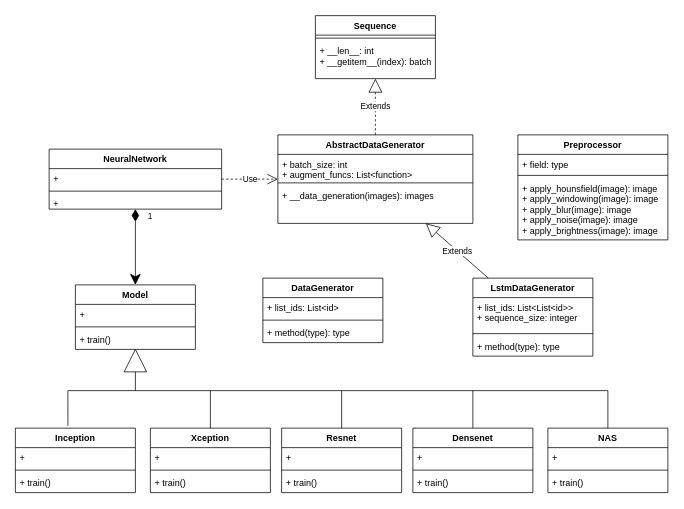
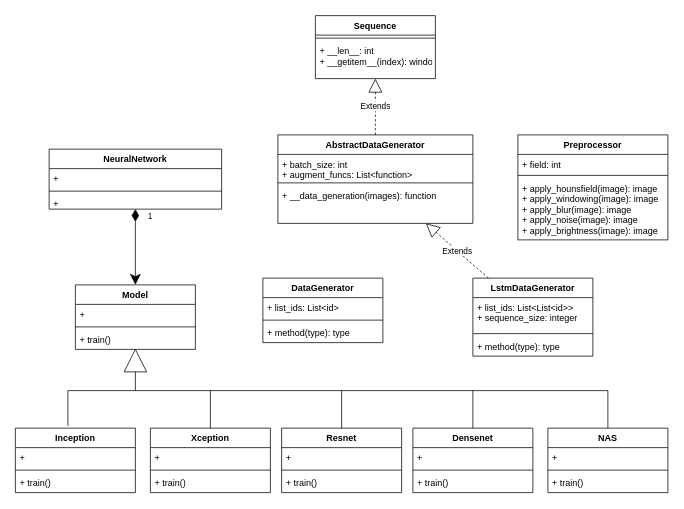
(349, 51) -> (349, 51)
(549, 164) -> (545, 164)
(249, 179) -> none
(363, 196) -> (368, 196)
(476, 267) -> (476, 267)
